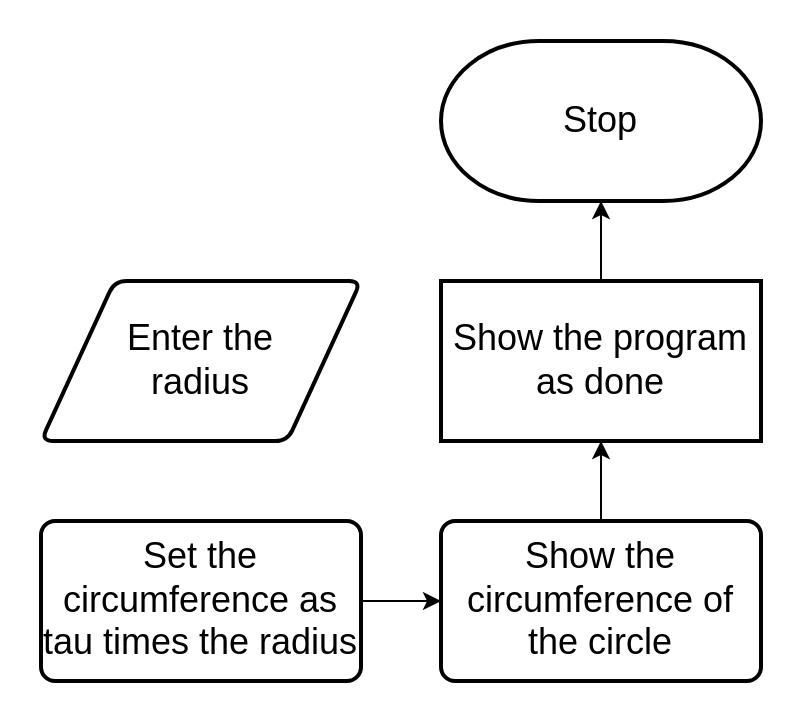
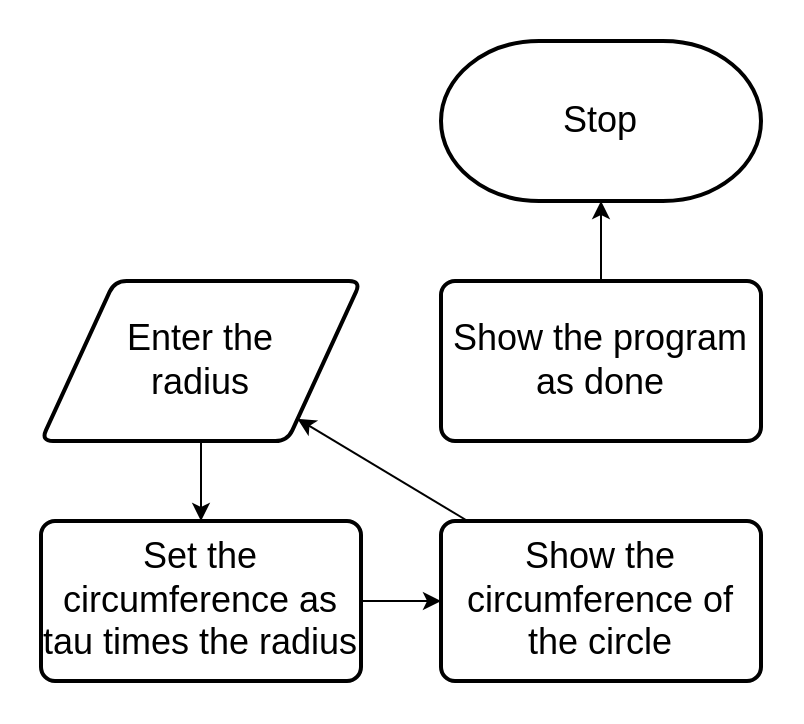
(601, 361) -> (601, 361)
none -> (201, 474)
(601, 487) -> (388, 473)
